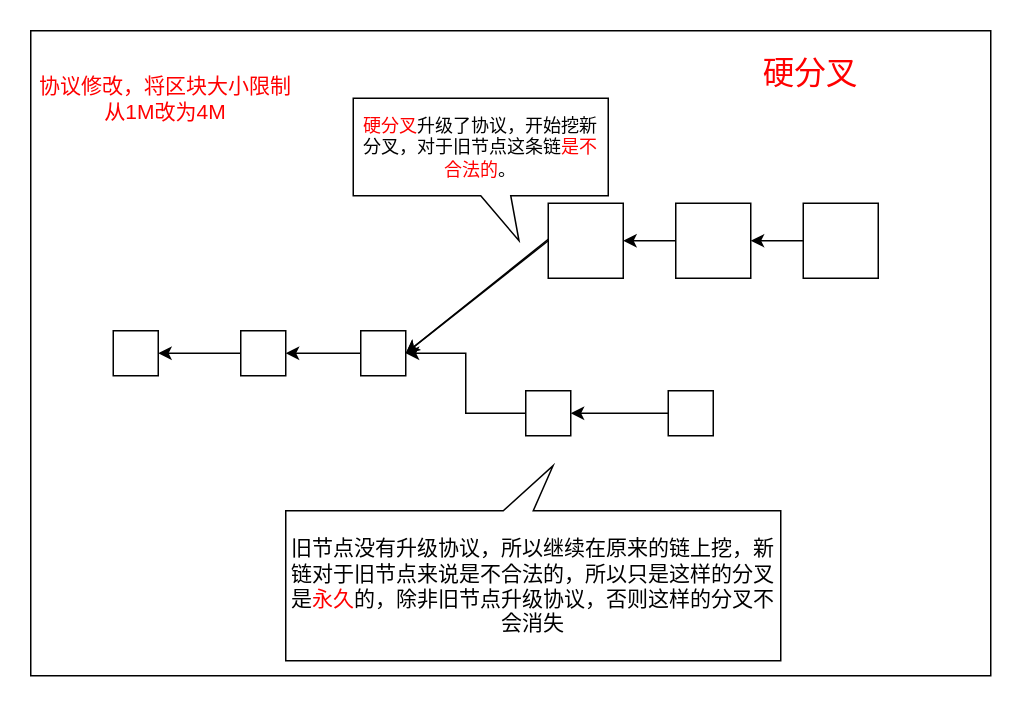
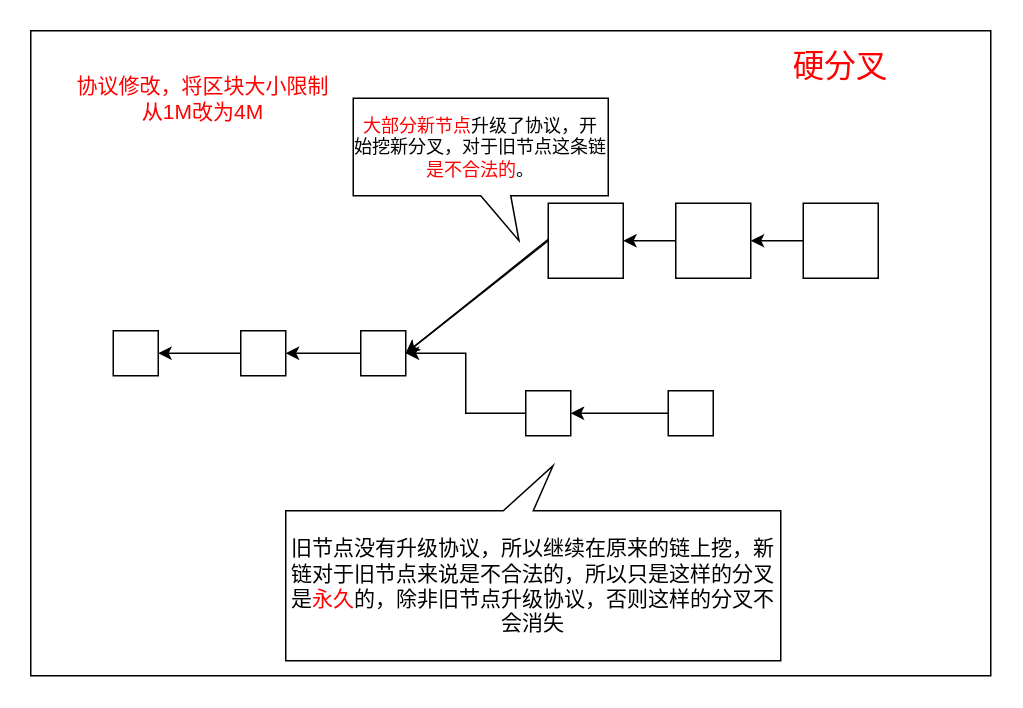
(811, 72) -> (841, 65)
(166, 98) -> (203, 98)
(481, 148) -> (481, 148)
